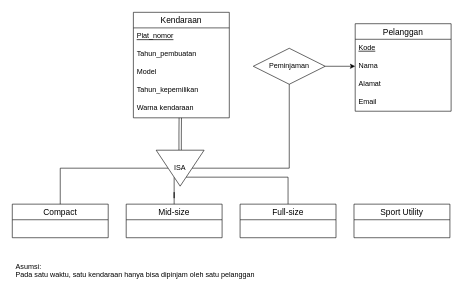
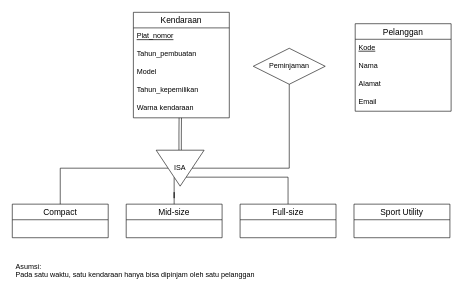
(350, 66) -> none
